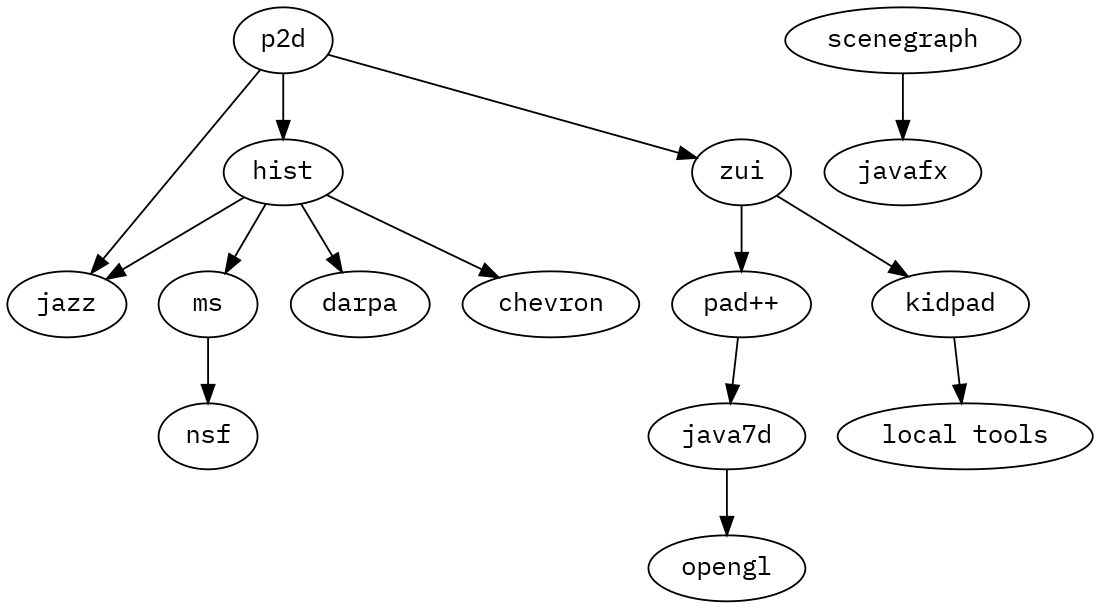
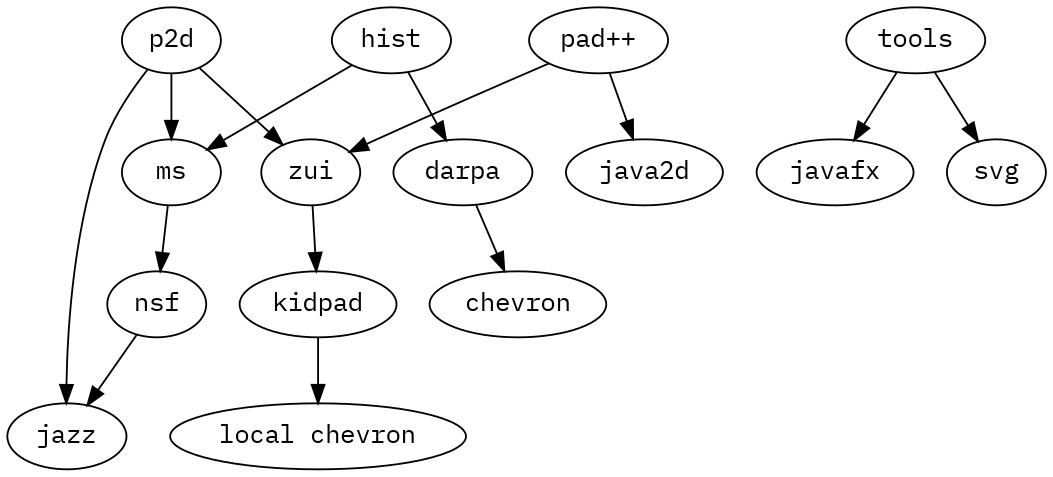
(903, 40) -> (916, 40)
(283, 97) -> (171, 97)
none -> (996, 172)
(742, 229) -> (458, 103)
(404, 232) -> (487, 230)
(183, 233) -> (117, 362)
(727, 436) -> (644, 172)
(965, 436) -> (318, 436)
(727, 568) -> none
